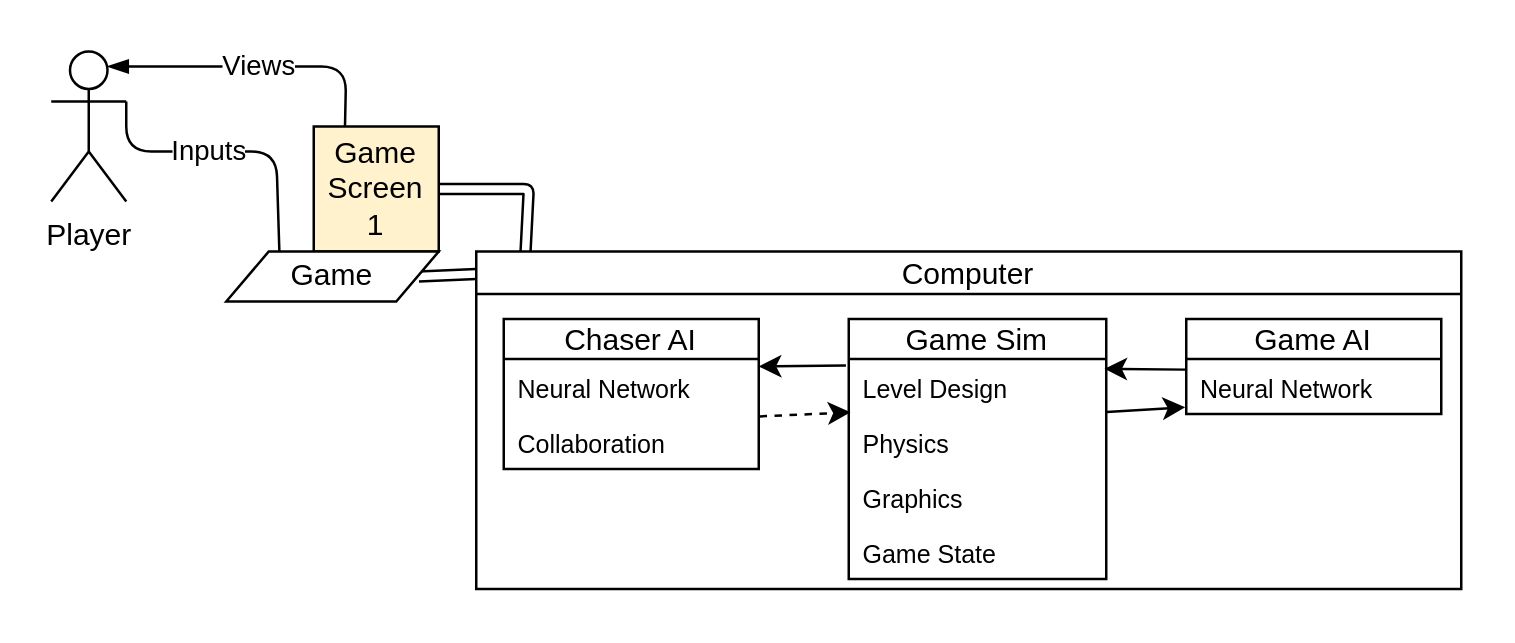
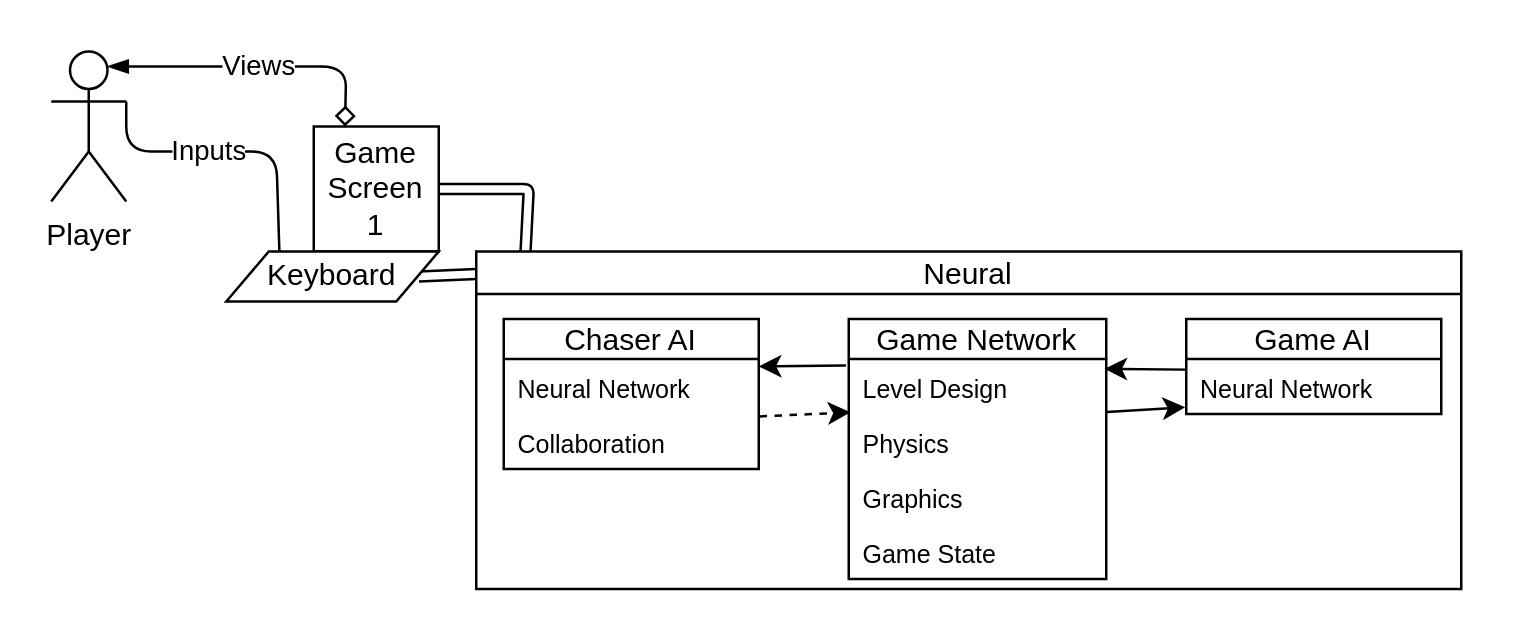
(345, 115) -> (345, 106)
(376, 189) -> (376, 189)
(968, 274) -> (968, 274)
(333, 276) -> (333, 276)
(976, 340) -> (976, 340)
